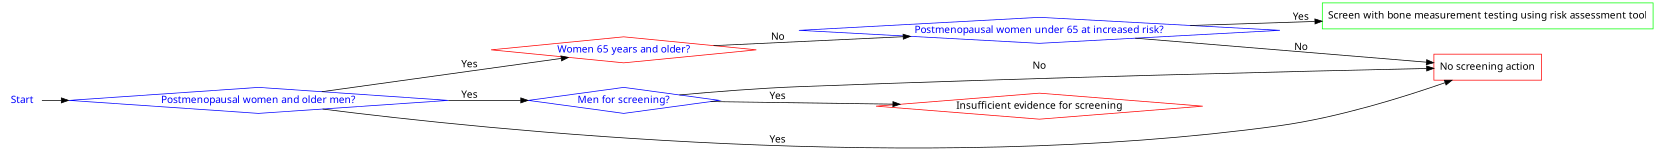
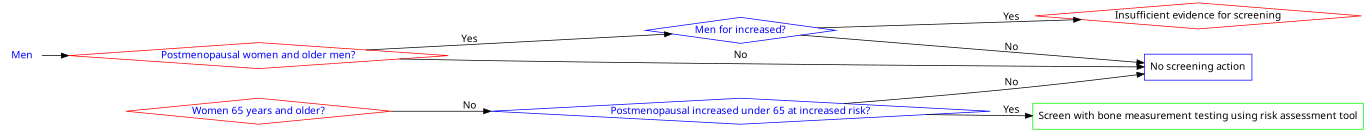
(1039, 30) -> (741, 111)
(1488, 67) -> (1198, 67)
(441, 75) -> none
(22, 100) -> (22, 56)
(258, 100) -> (258, 56)
(624, 100) -> (741, 30)
(778, 140) -> (741, 55)
